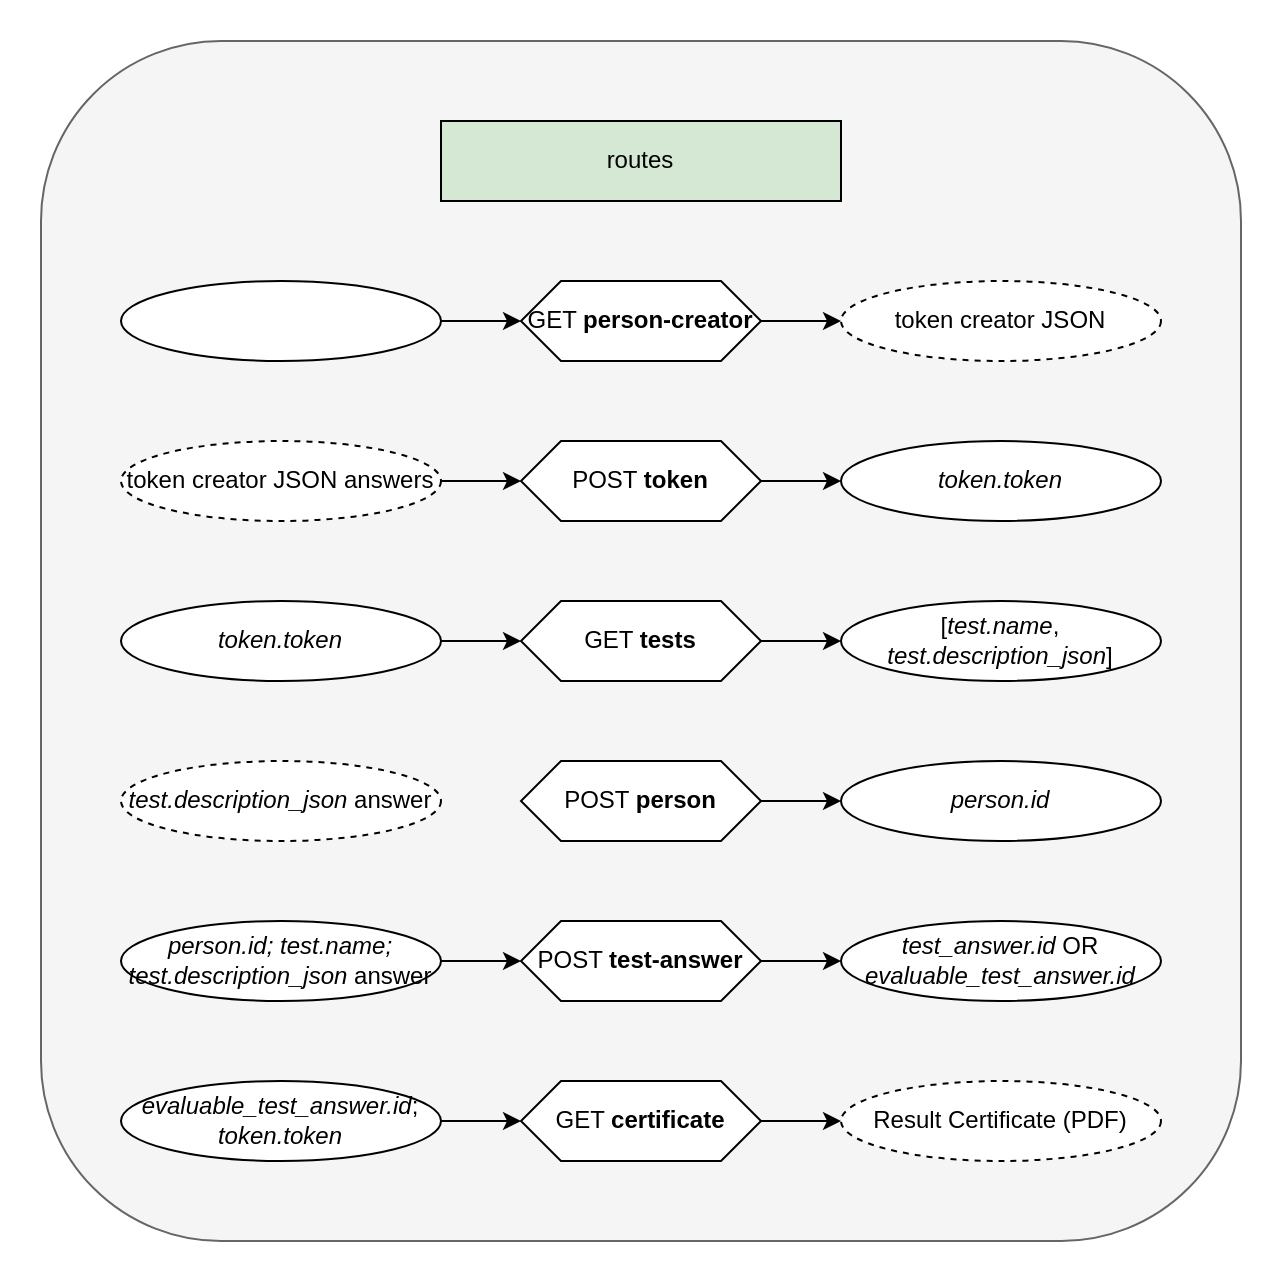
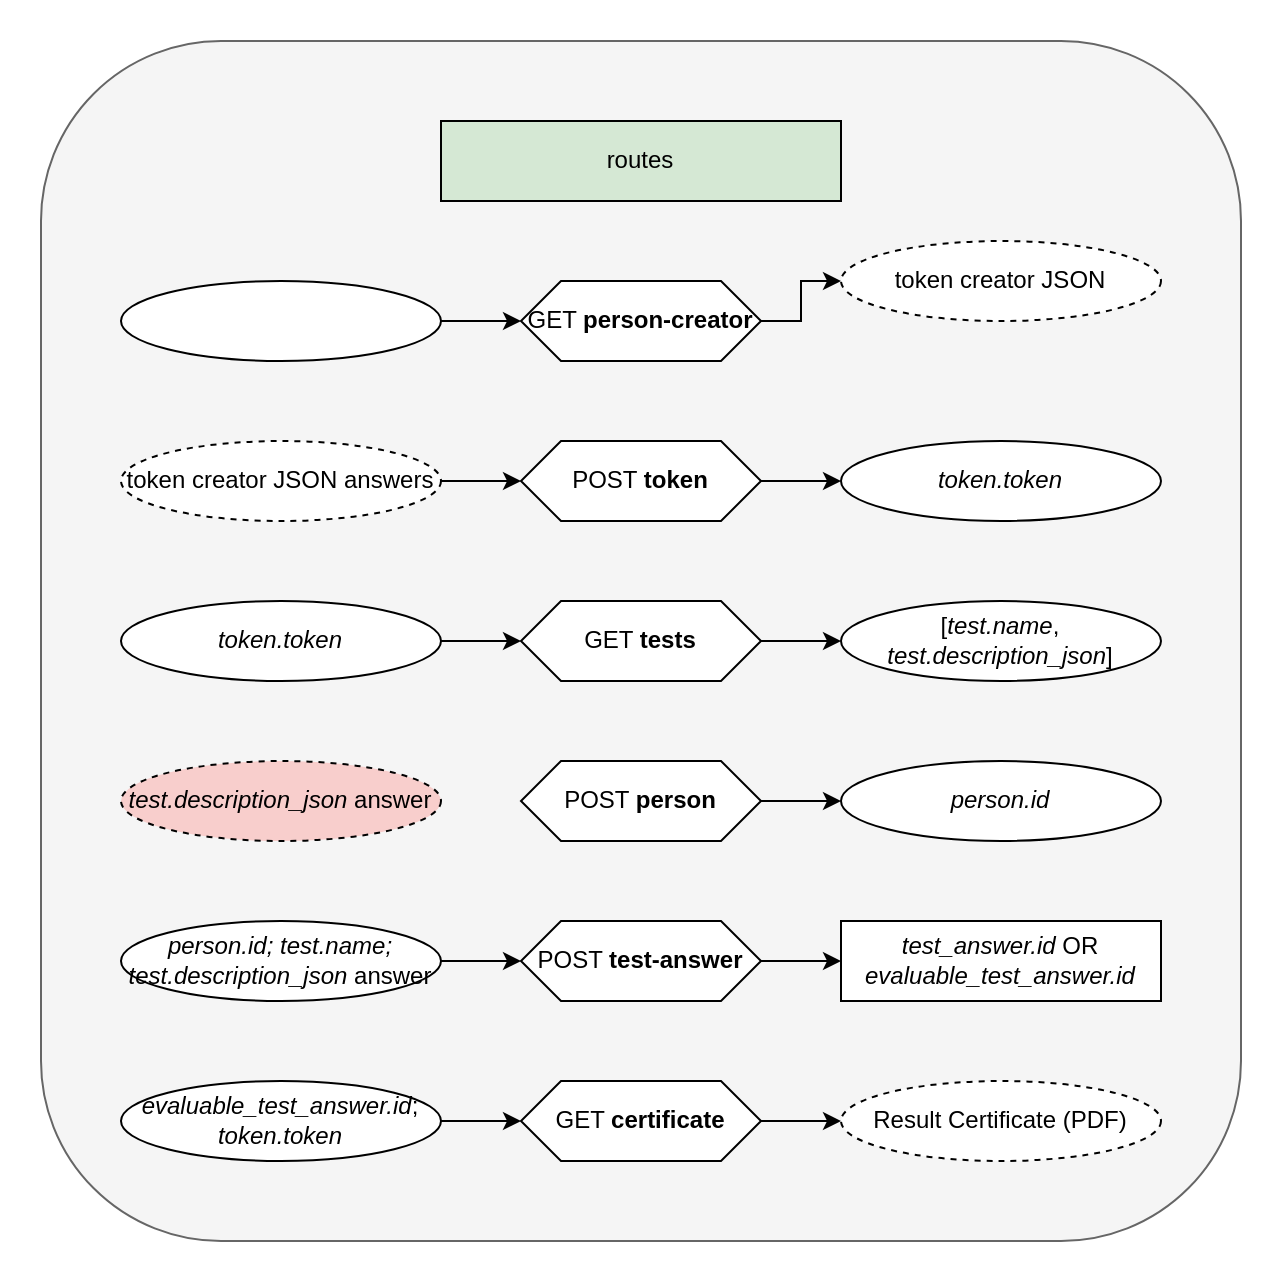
(1001, 321) -> (1001, 281)
(281, 801) -> (281, 801)
(1001, 961) -> (1001, 961)
